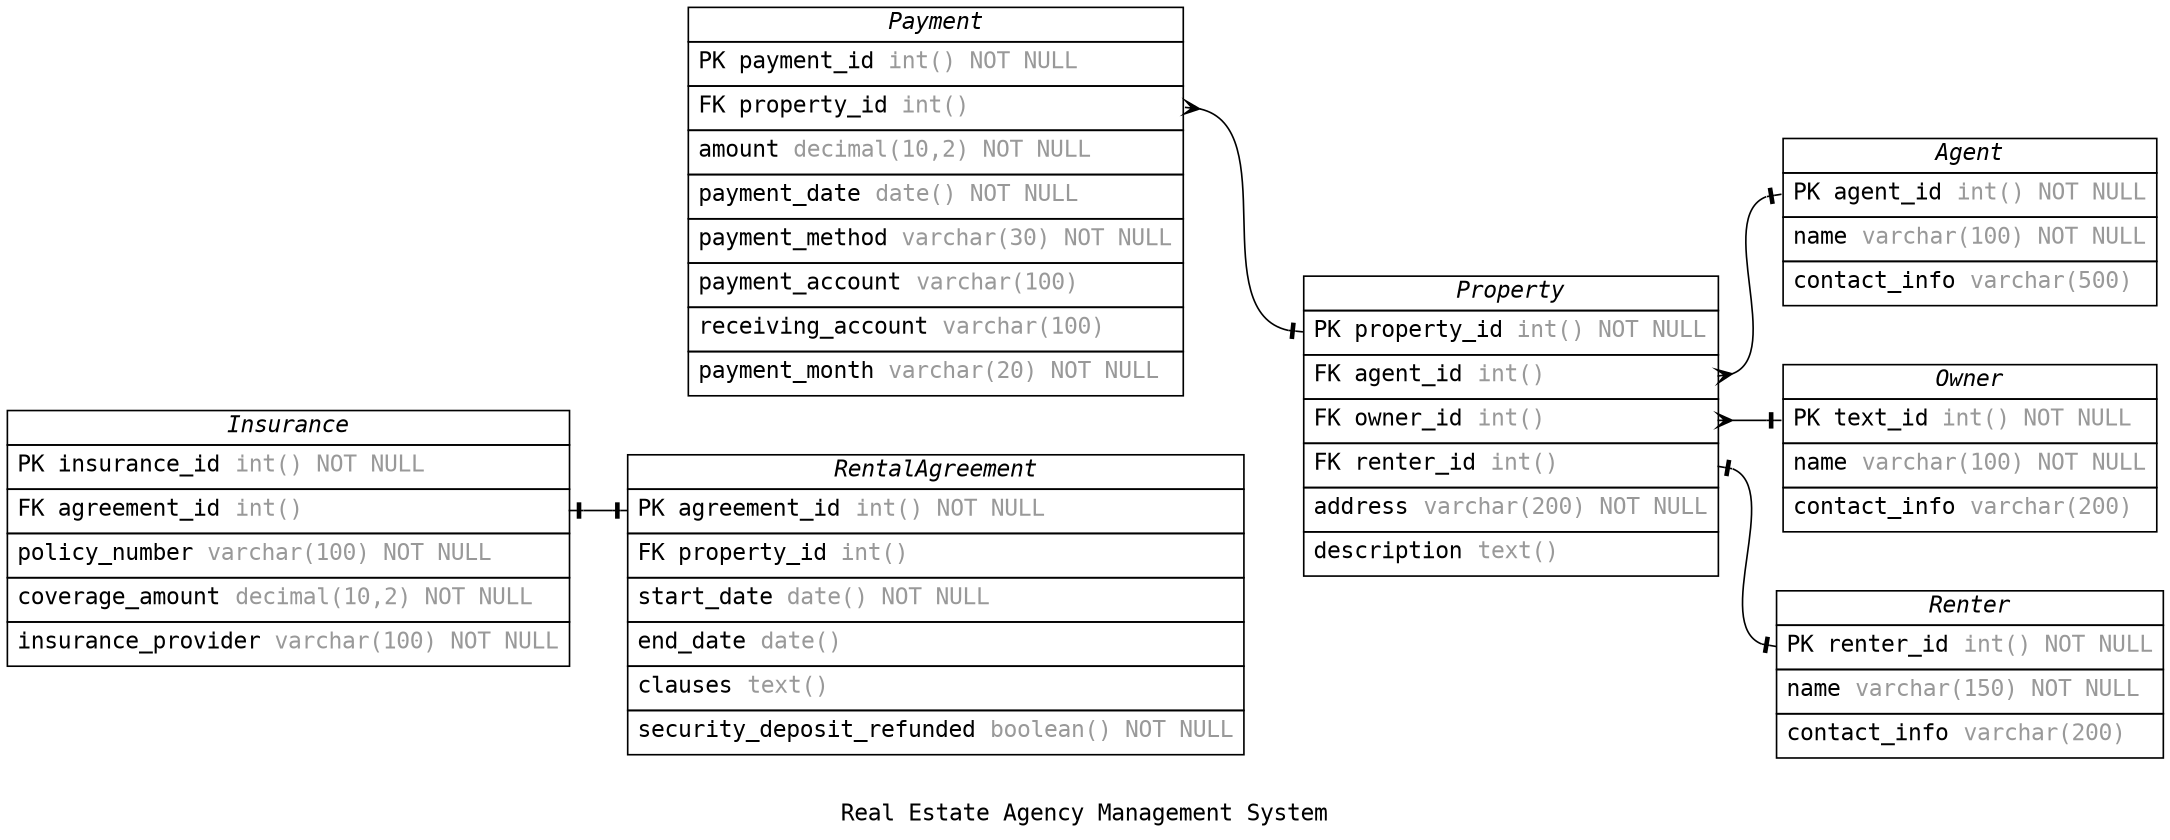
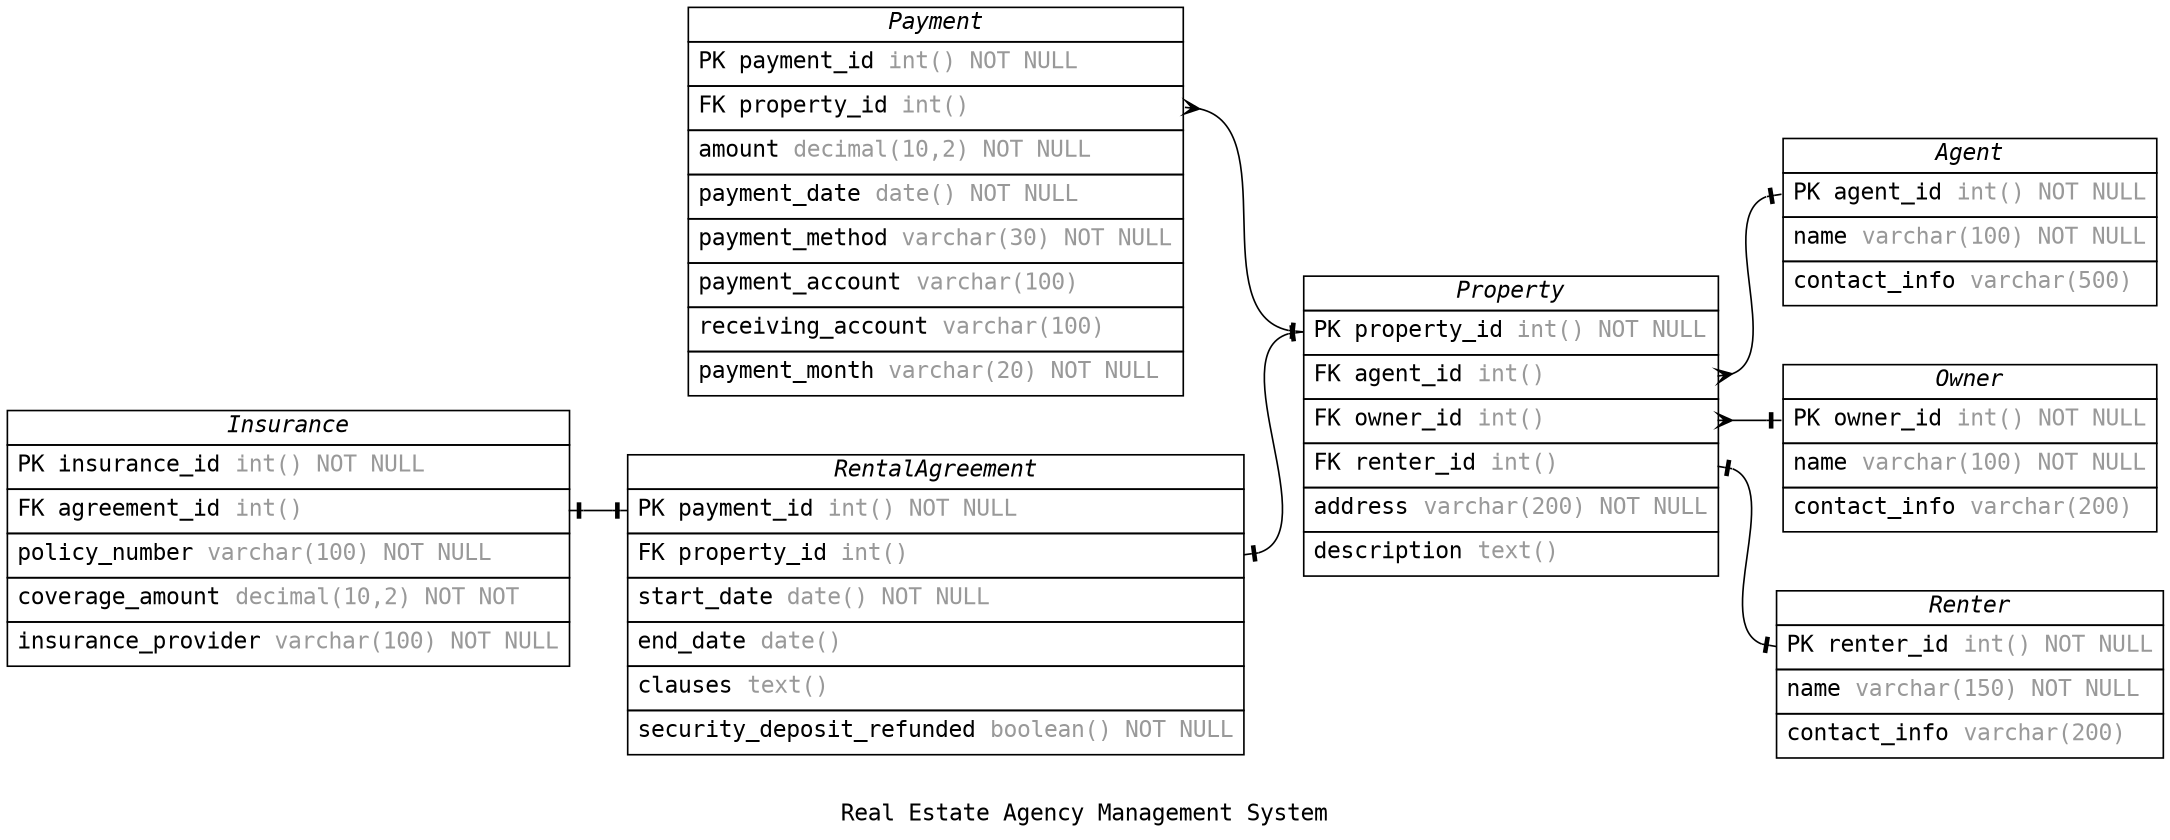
(1868, 419) -> (1875, 419)
none -> (1273, 443)
(747, 509) -> (733, 509)
(384, 597) -> (378, 597)
